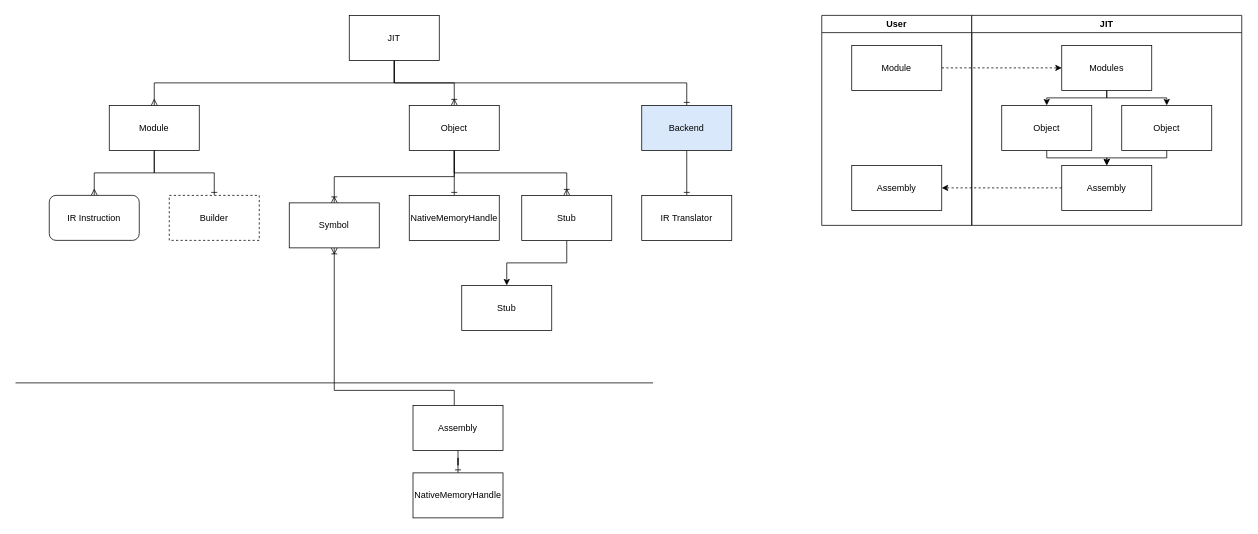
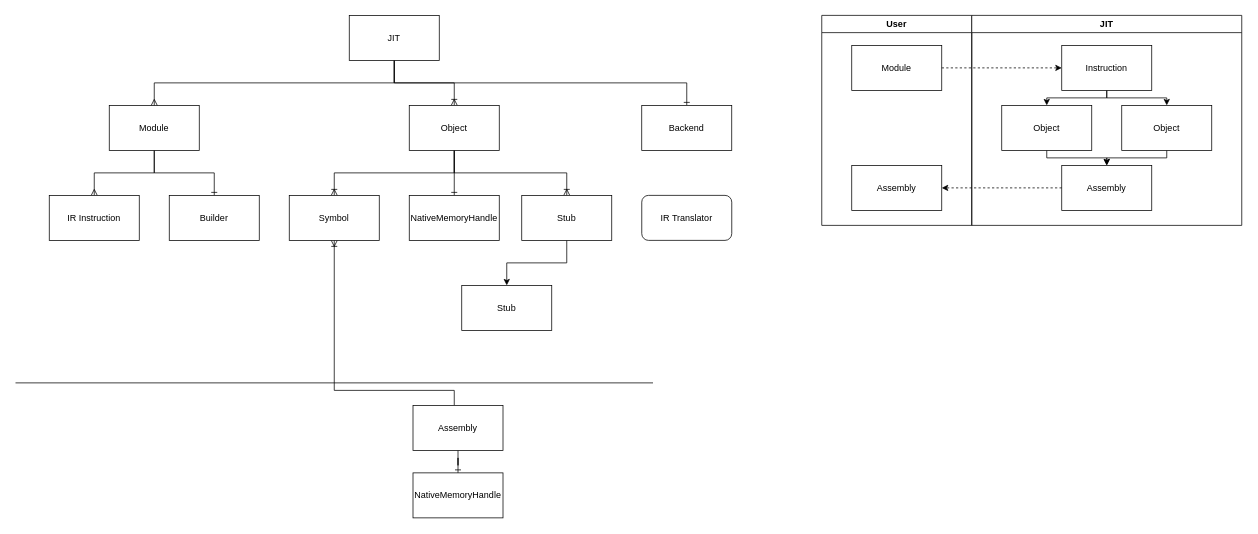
(1107, 68) -> (1107, 68)
(687, 128) -> (687, 128)
(687, 172) -> none
(94, 218) -> (94, 218)
(214, 218) -> (214, 218)
(687, 218) -> (687, 218)
(334, 225) -> (334, 218)
